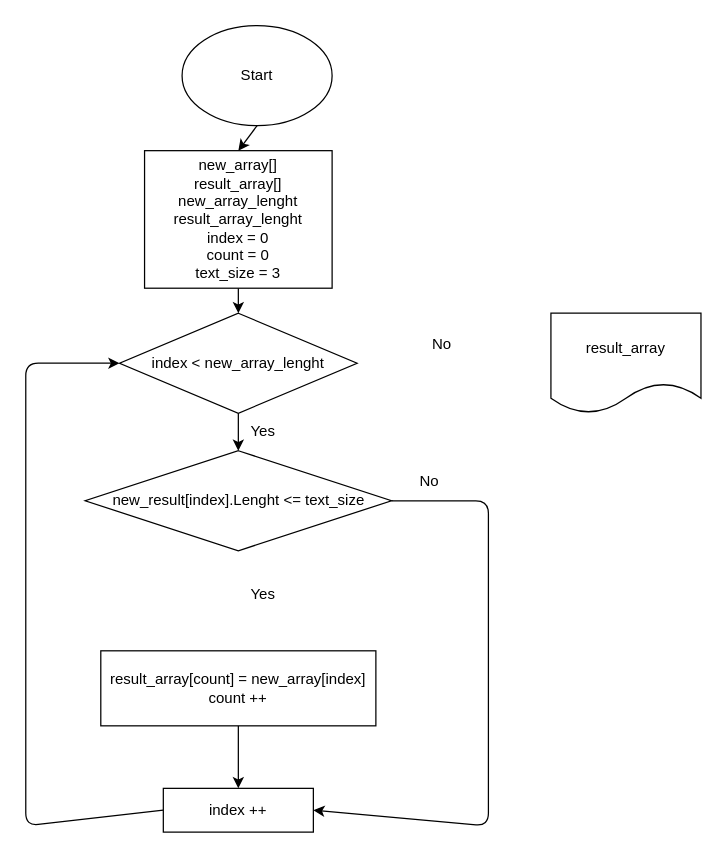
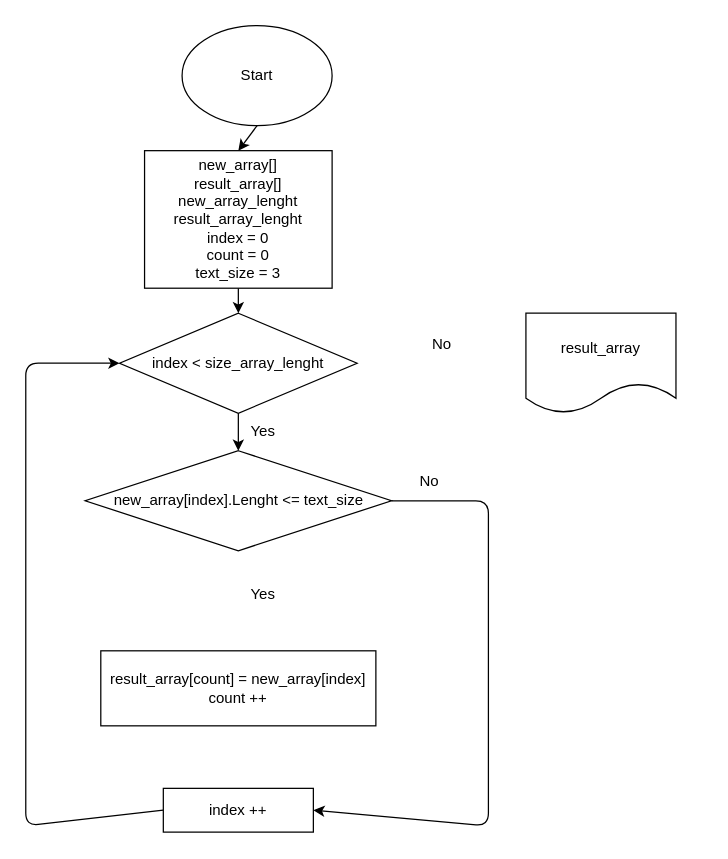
(238, 363) -> (238, 363)
(626, 363) -> (601, 363)
(239, 501) -> (239, 501)
(238, 753) -> none
